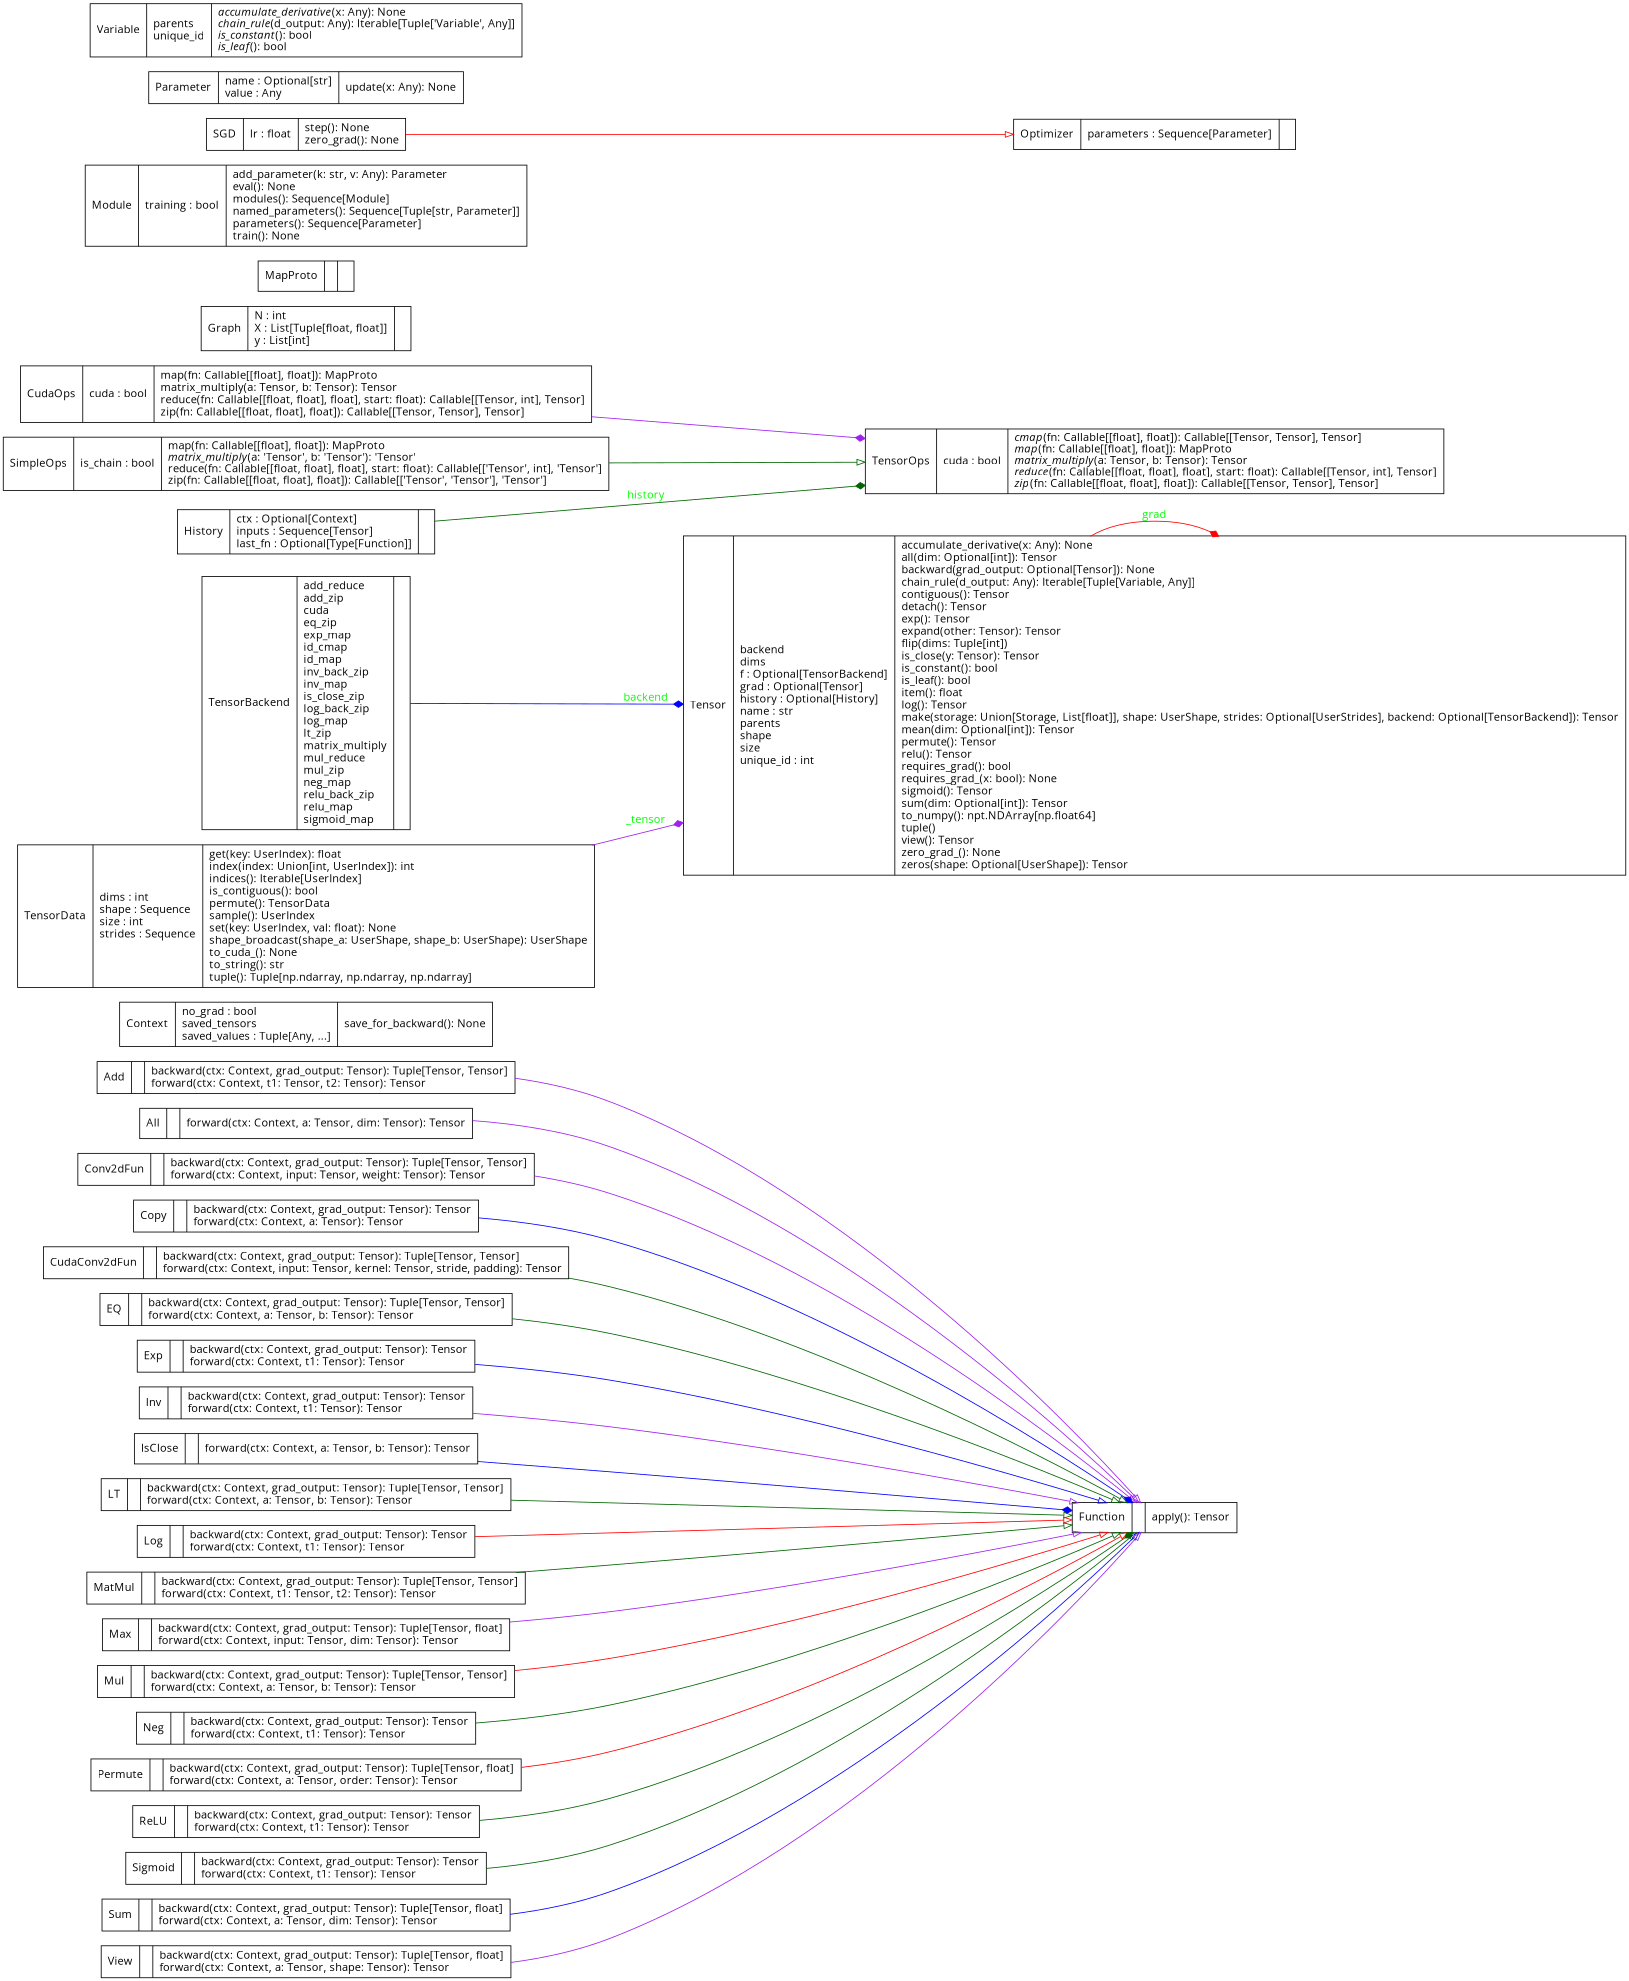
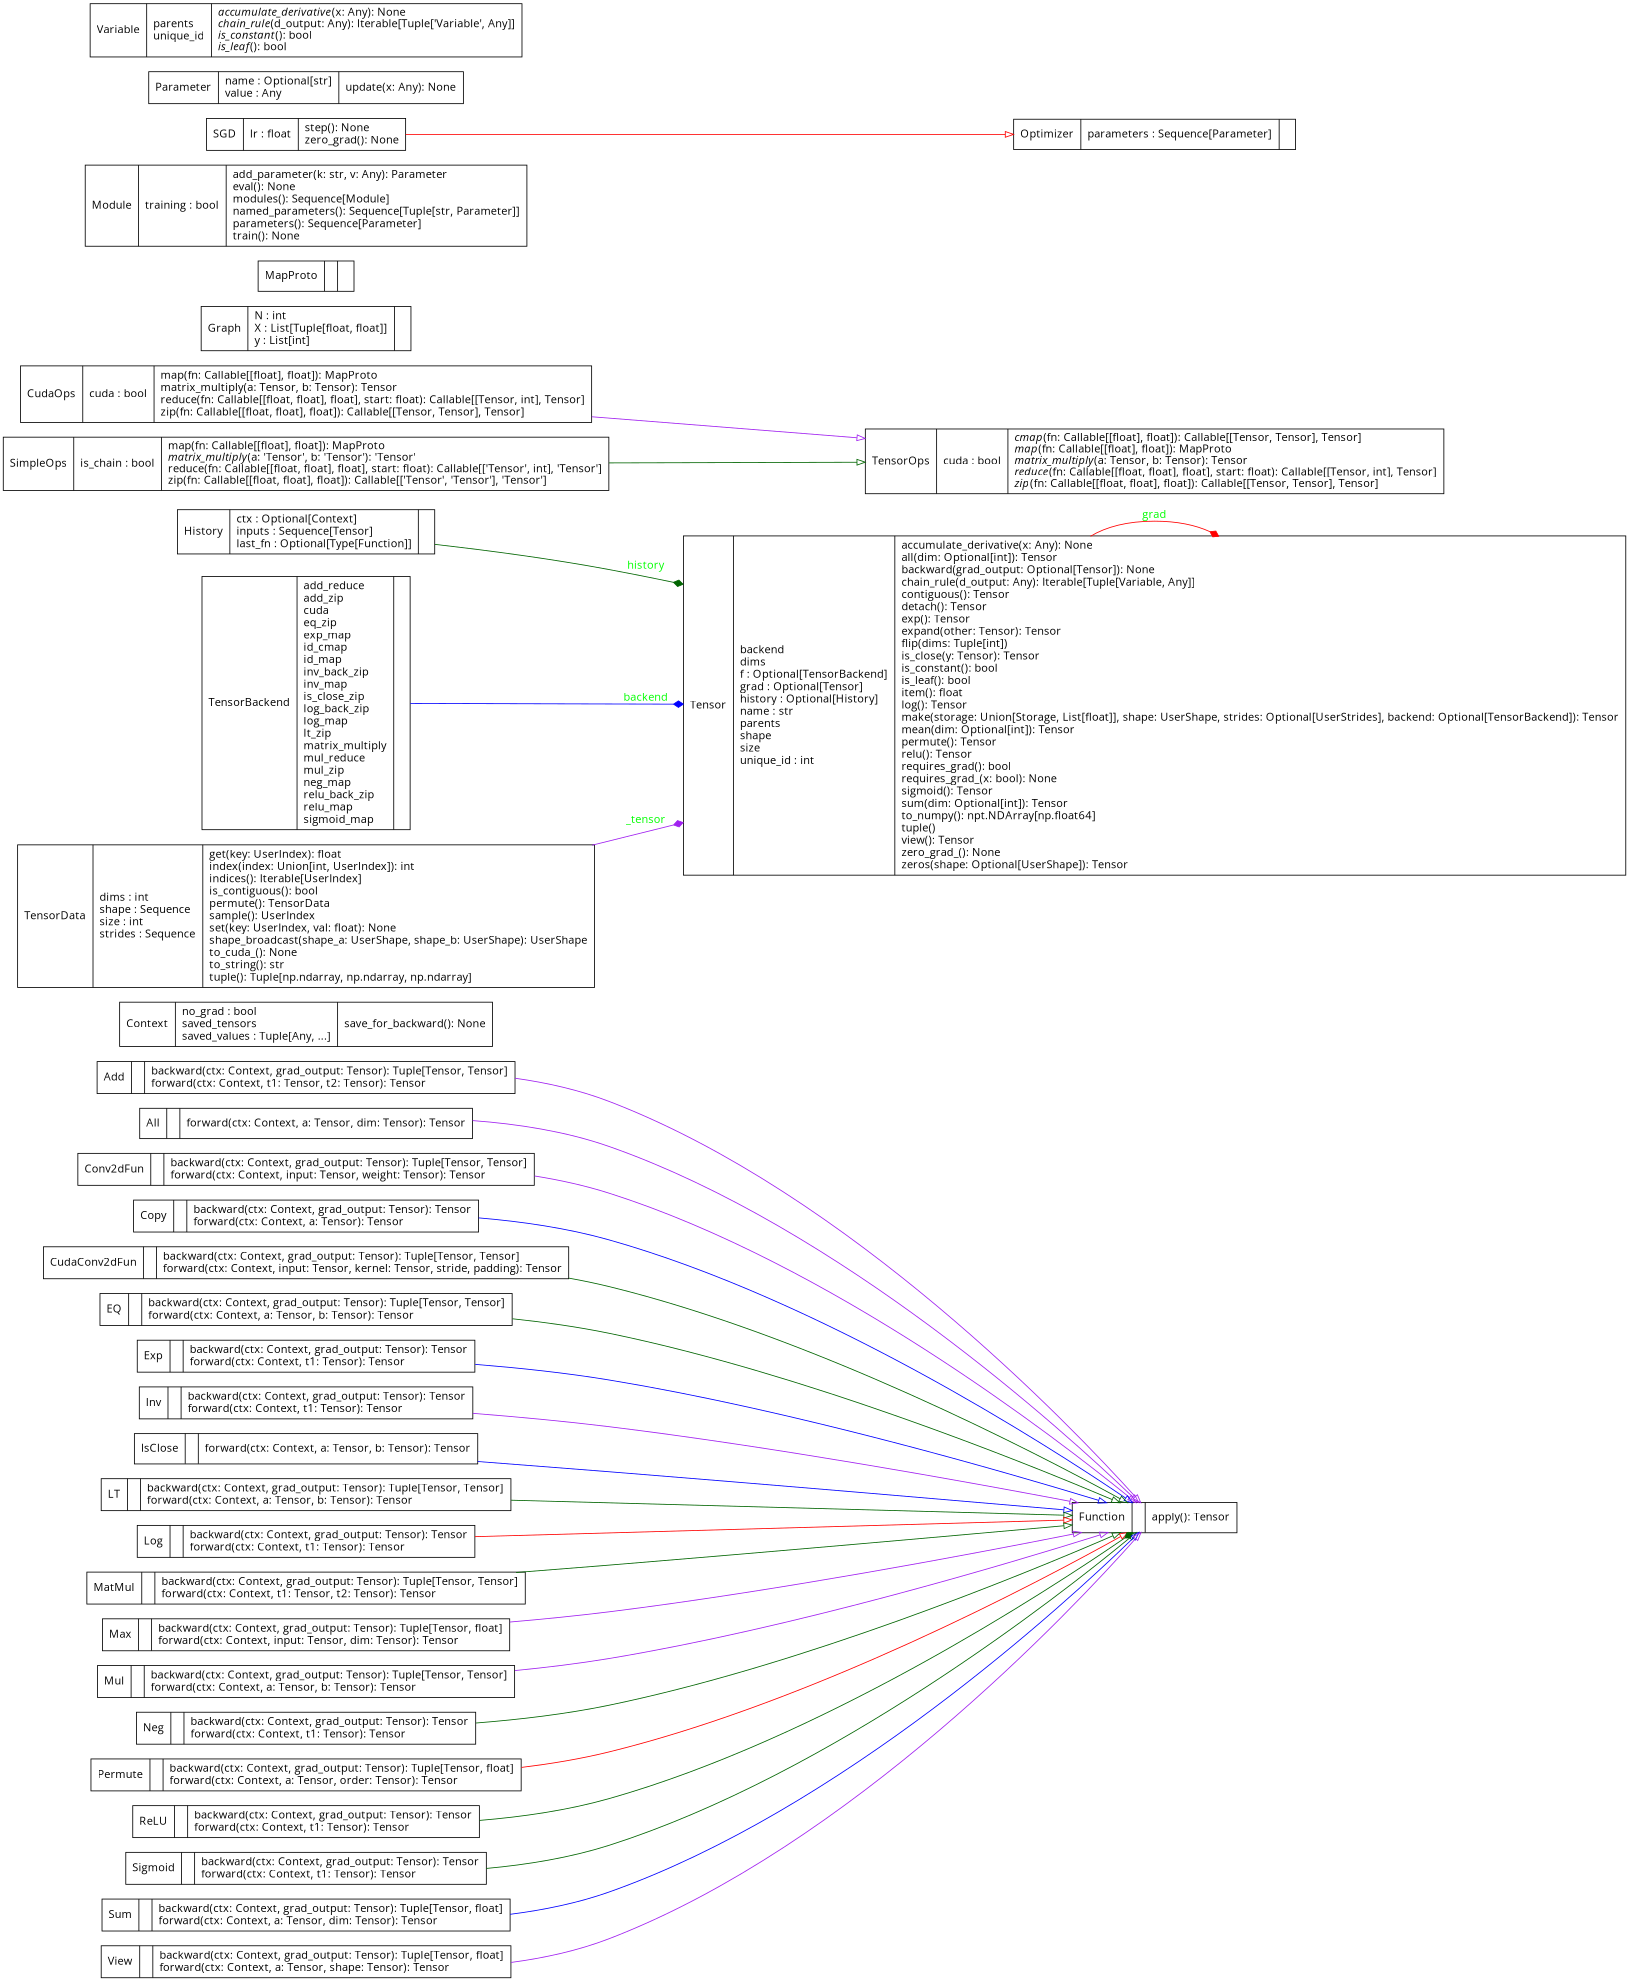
(724, 427) -> (724, 427)
(645, 504) -> (555, 560)
(817, 1321) -> (817, 1321)
(771, 1485) -> (771, 1485)
(811, 1616) -> (811, 1616)
